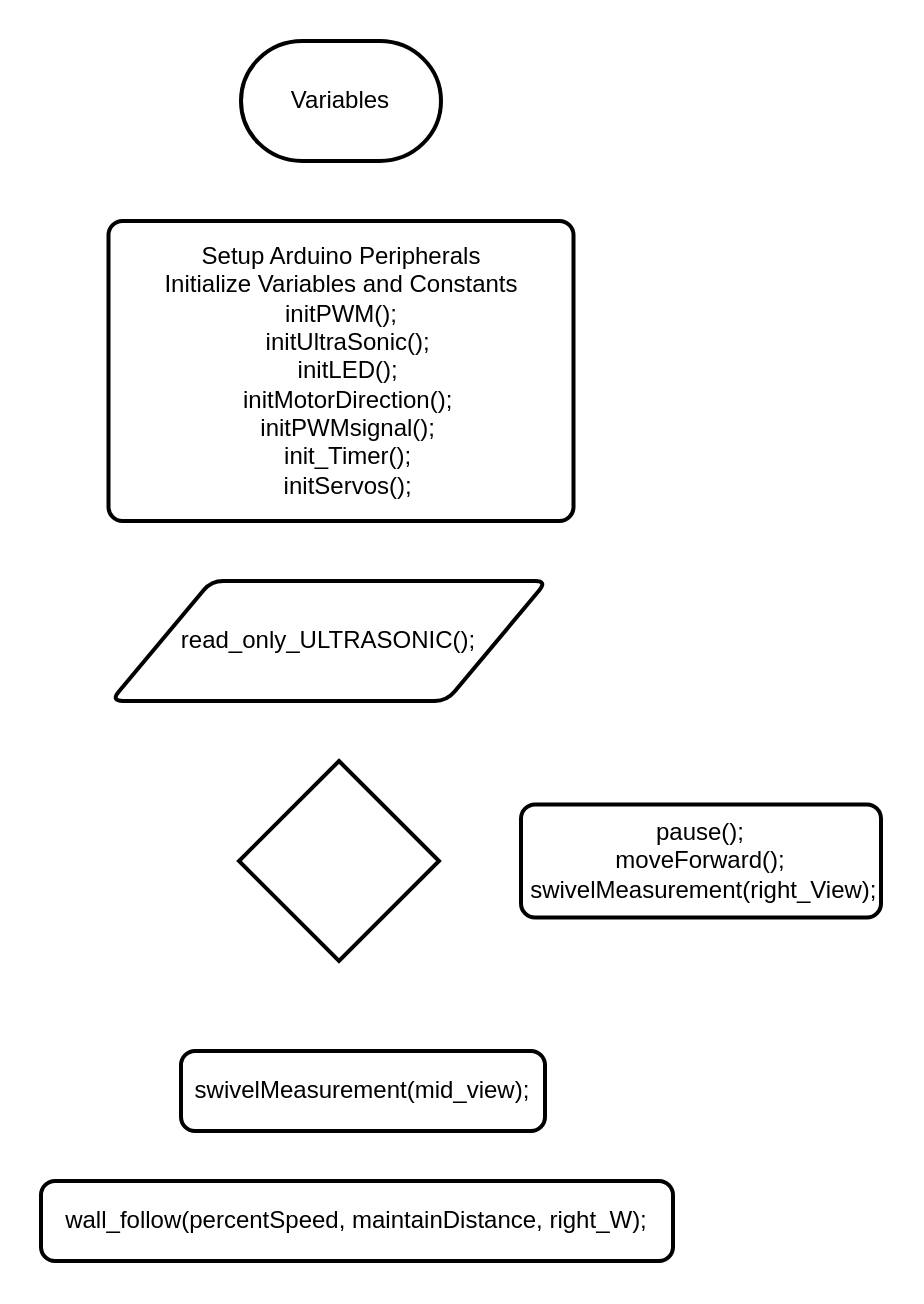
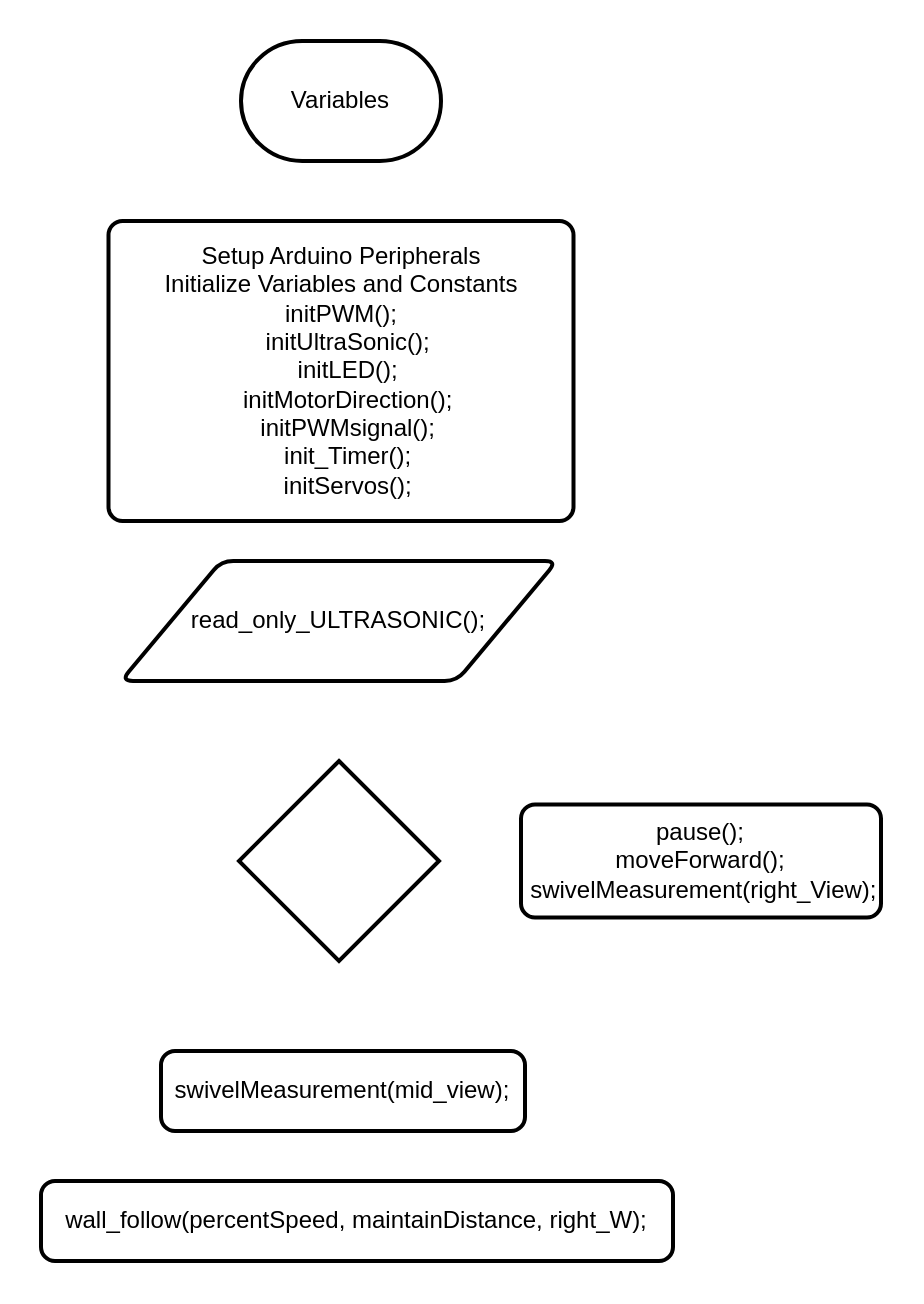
(329, 641) -> (339, 621)
(363, 1091) -> (343, 1091)
